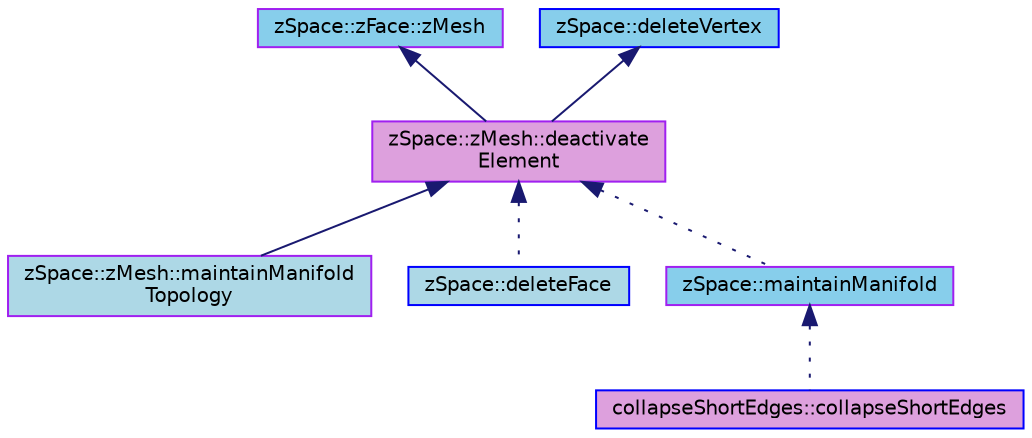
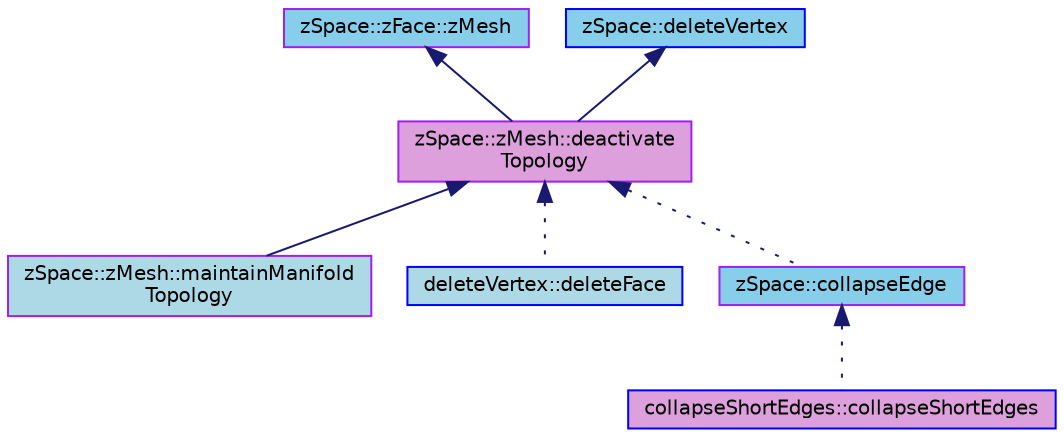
(519, 152) -> (545, 152)
(519, 286) -> (545, 286)
(810, 286) -> (842, 286)
